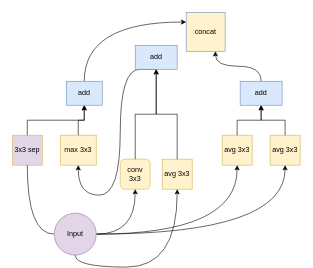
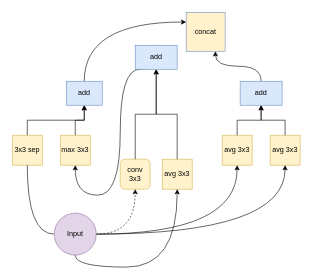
(27, 150) -> (27, 150)
(78, 150) -> (75, 150)
(130, 217) -> (130, 217)
